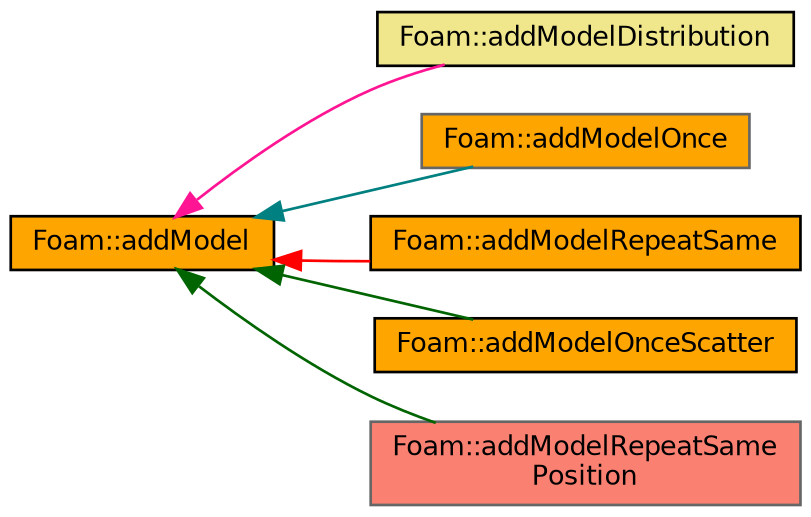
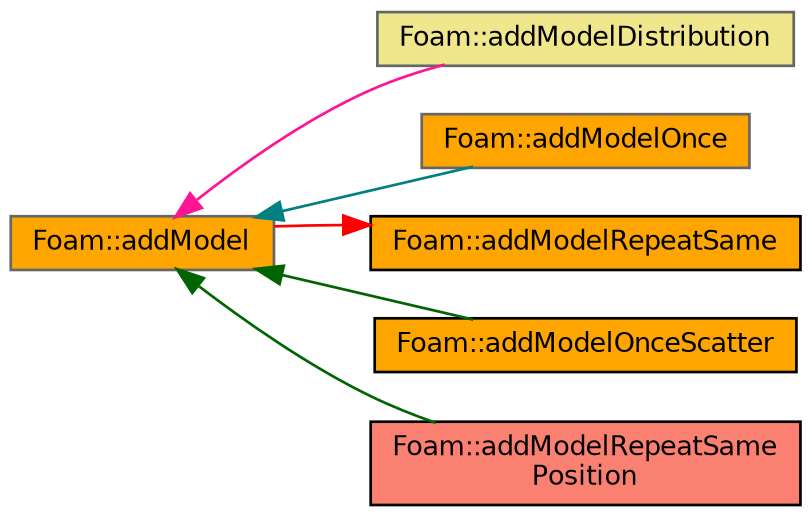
(586, 39) -> (586, 39)
(142, 243) -> (142, 243)
(336, 261) -> (309, 225)
(586, 463) -> (586, 463)
